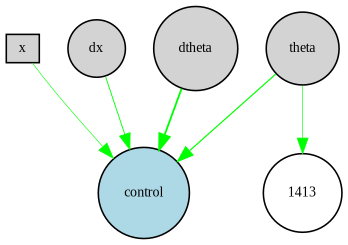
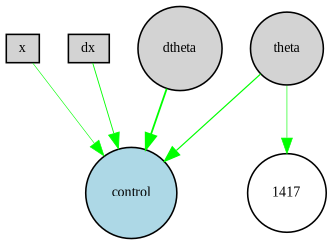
(97, 49) -> (89, 49)
(303, 193) -> (287, 193)
